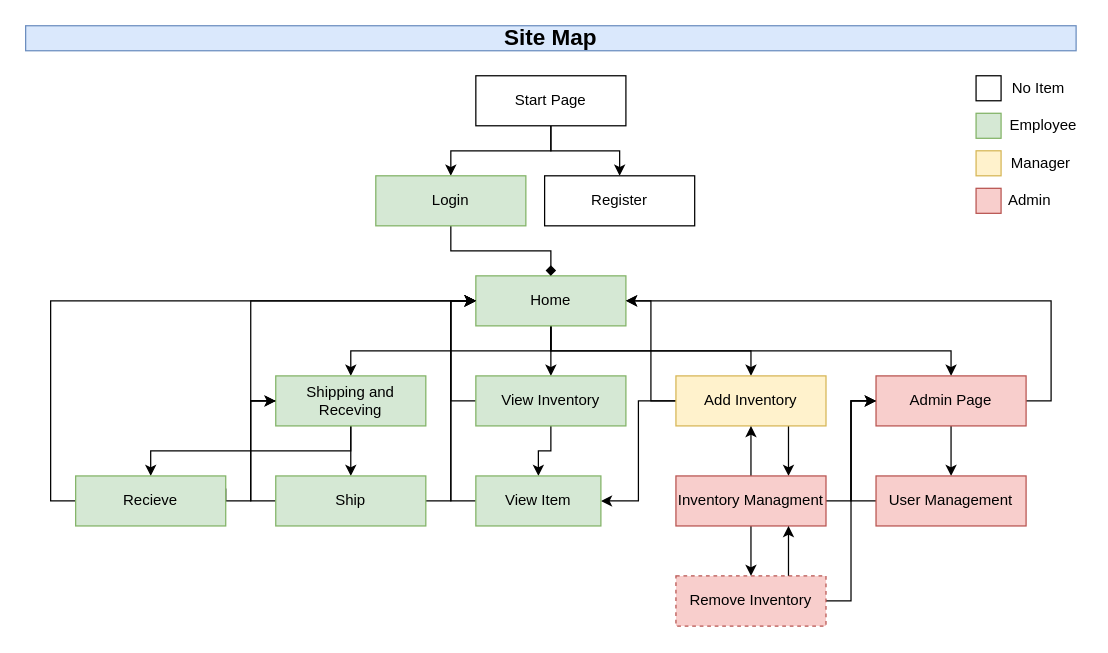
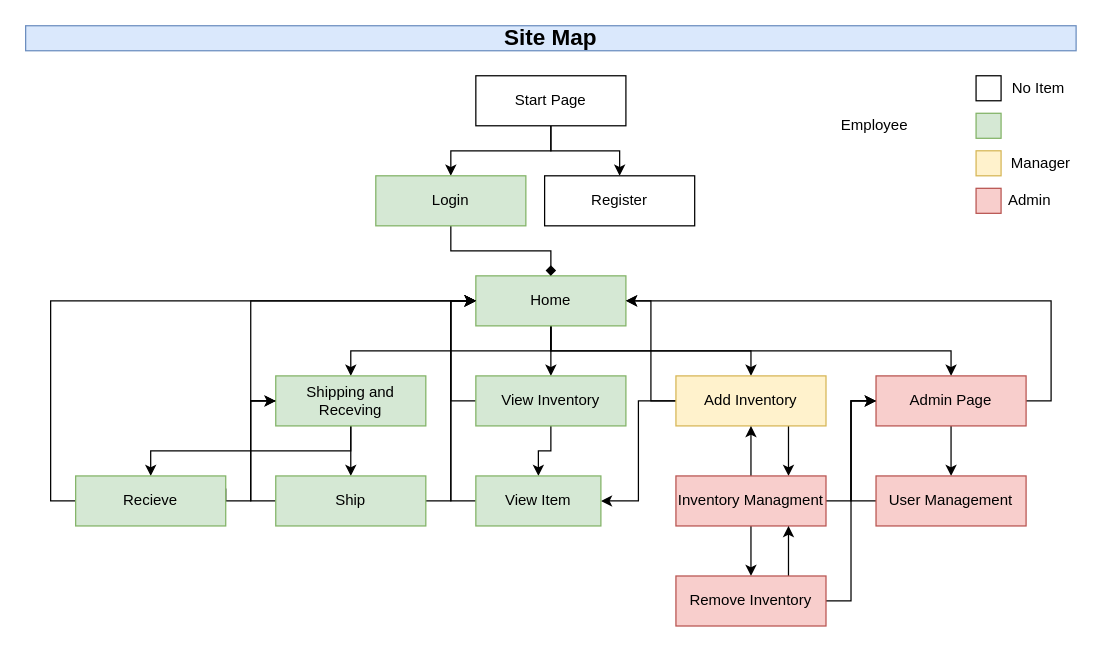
(1043, 126) -> (874, 126)
(751, 601) -> (751, 601)
